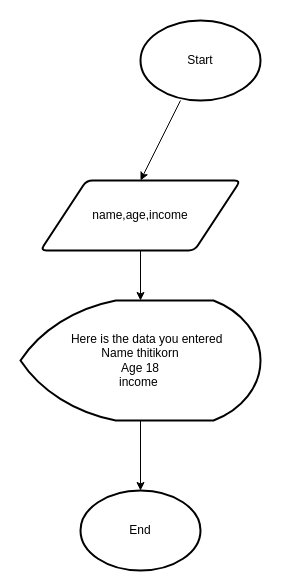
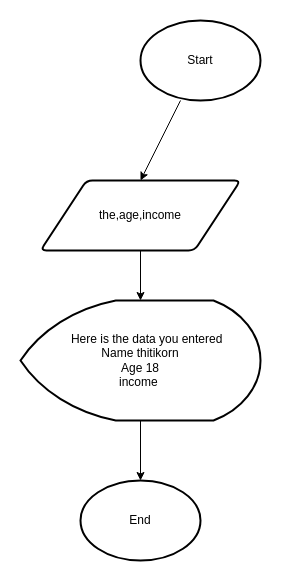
(141, 216) -> (141, 216)
(141, 531) -> (141, 521)
